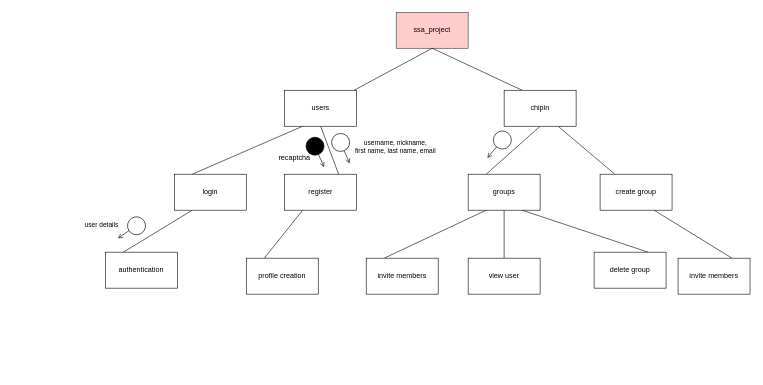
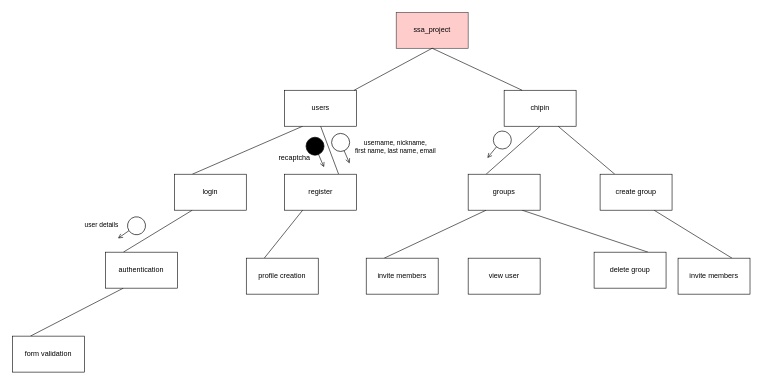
(504, 234) -> none
none -> (77, 312)
none -> (48, 354)
